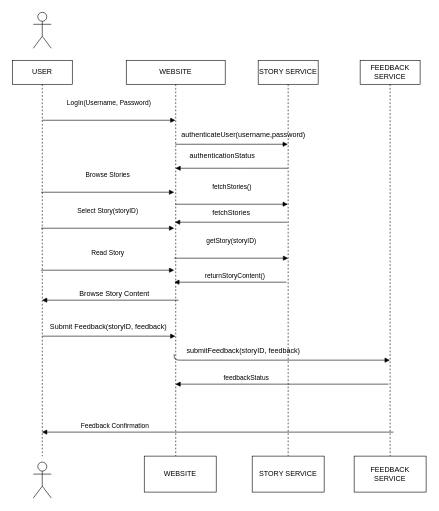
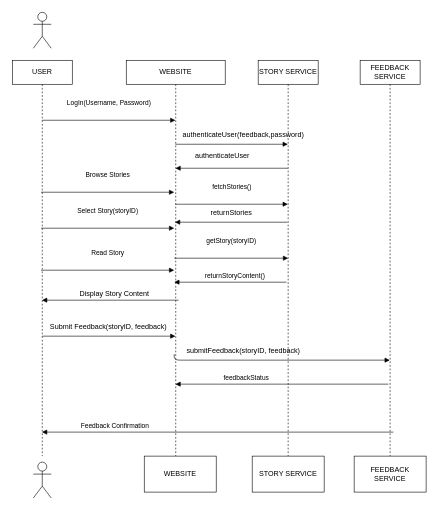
(244, 135) -> (244, 135)
(223, 156) -> (223, 156)
(232, 213) -> (232, 213)
(115, 294) -> (115, 294)
